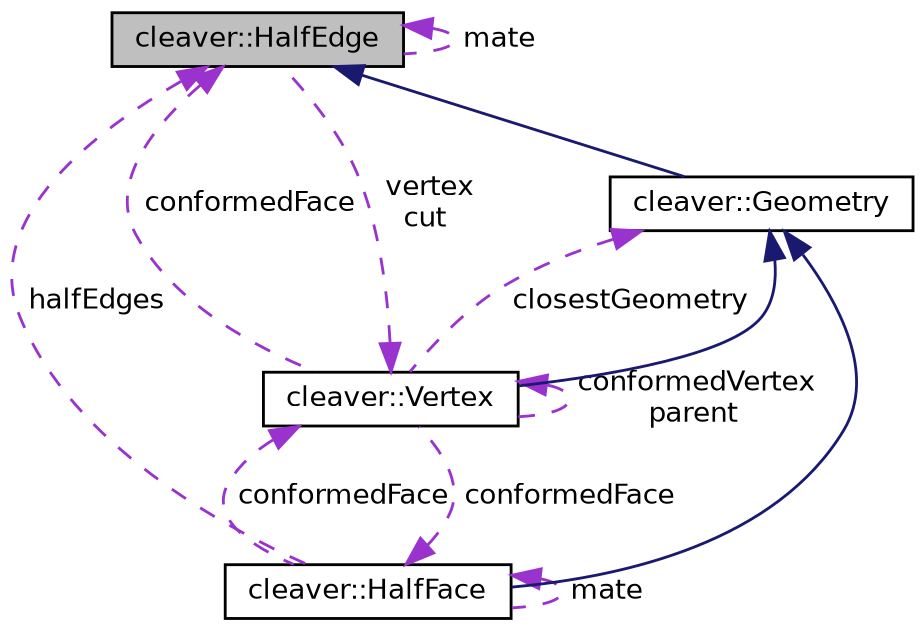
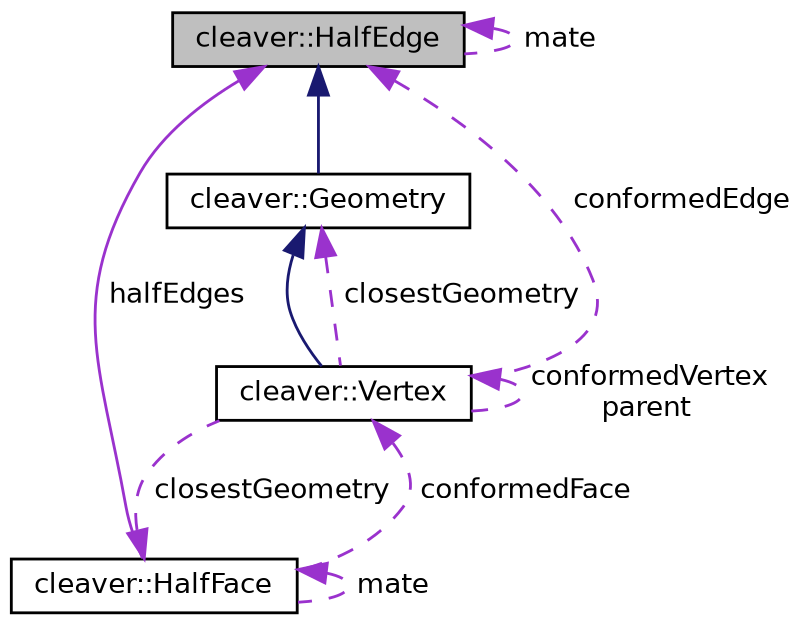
(365, 193) -> none
(246, 204) -> (678, 201)
(38, 351) -> (96, 296)
(566, 497) -> (269, 491)
(780, 500) -> none
